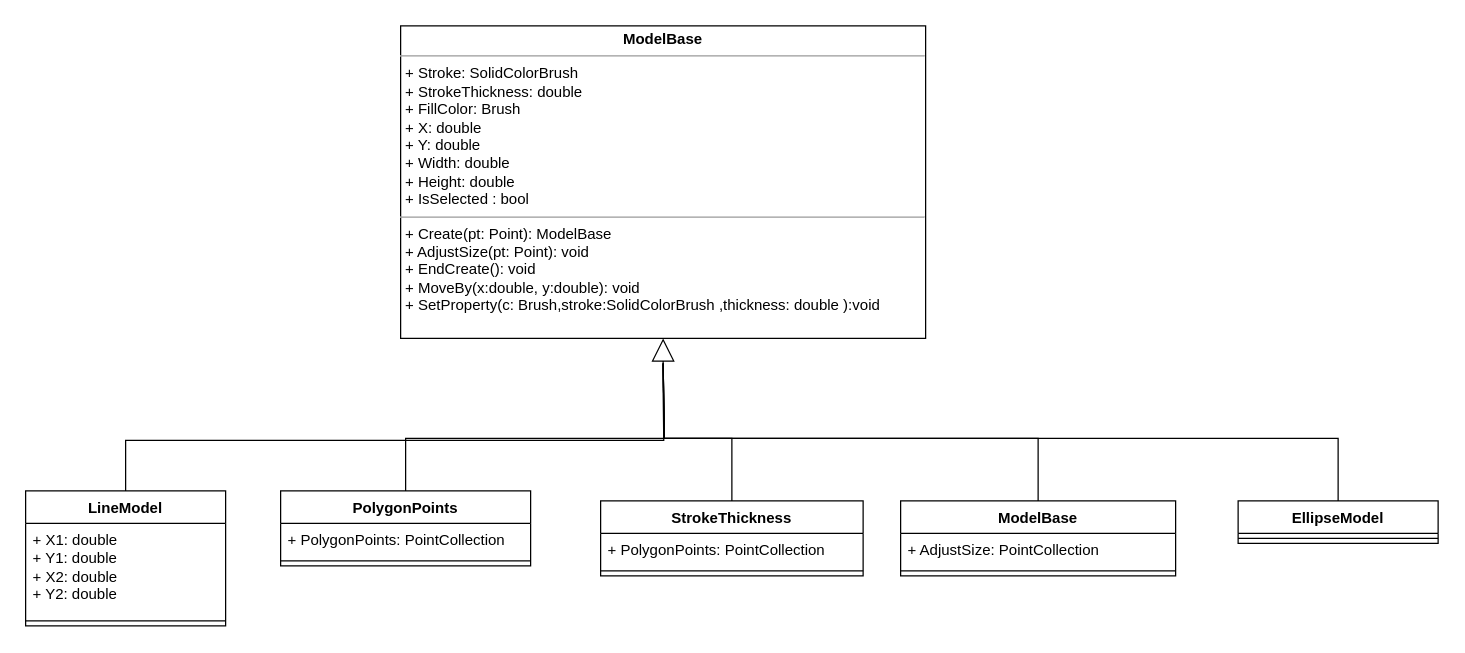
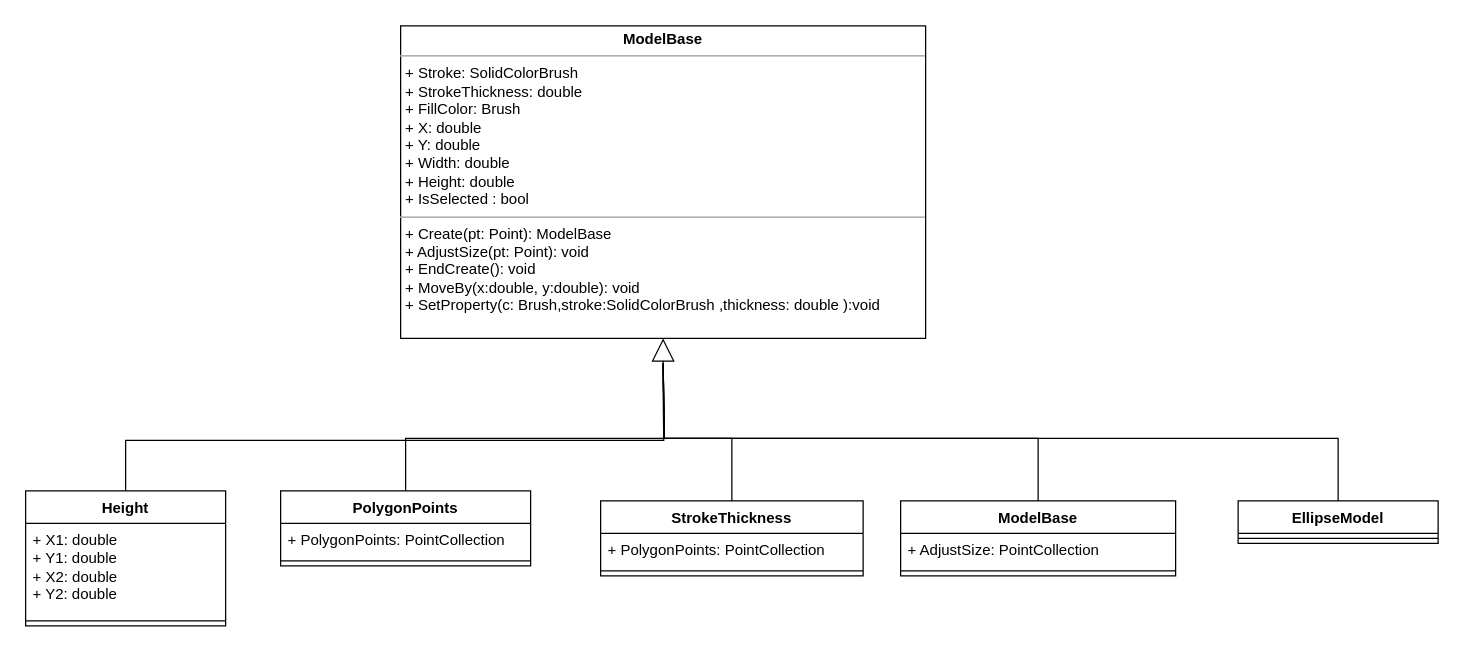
(126, 508) -> (126, 508)
